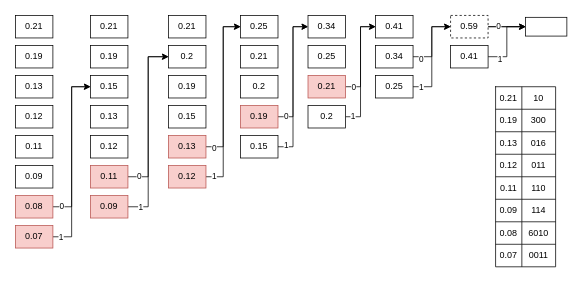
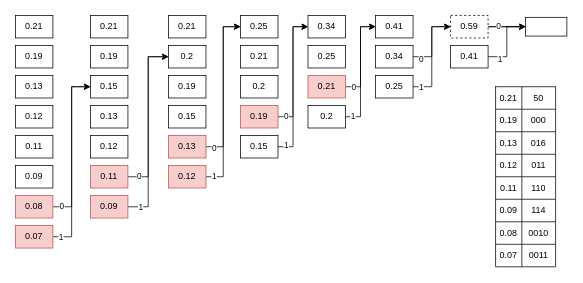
(539, 98) -> (539, 98)
(539, 120) -> (539, 120)
(539, 233) -> (539, 233)
